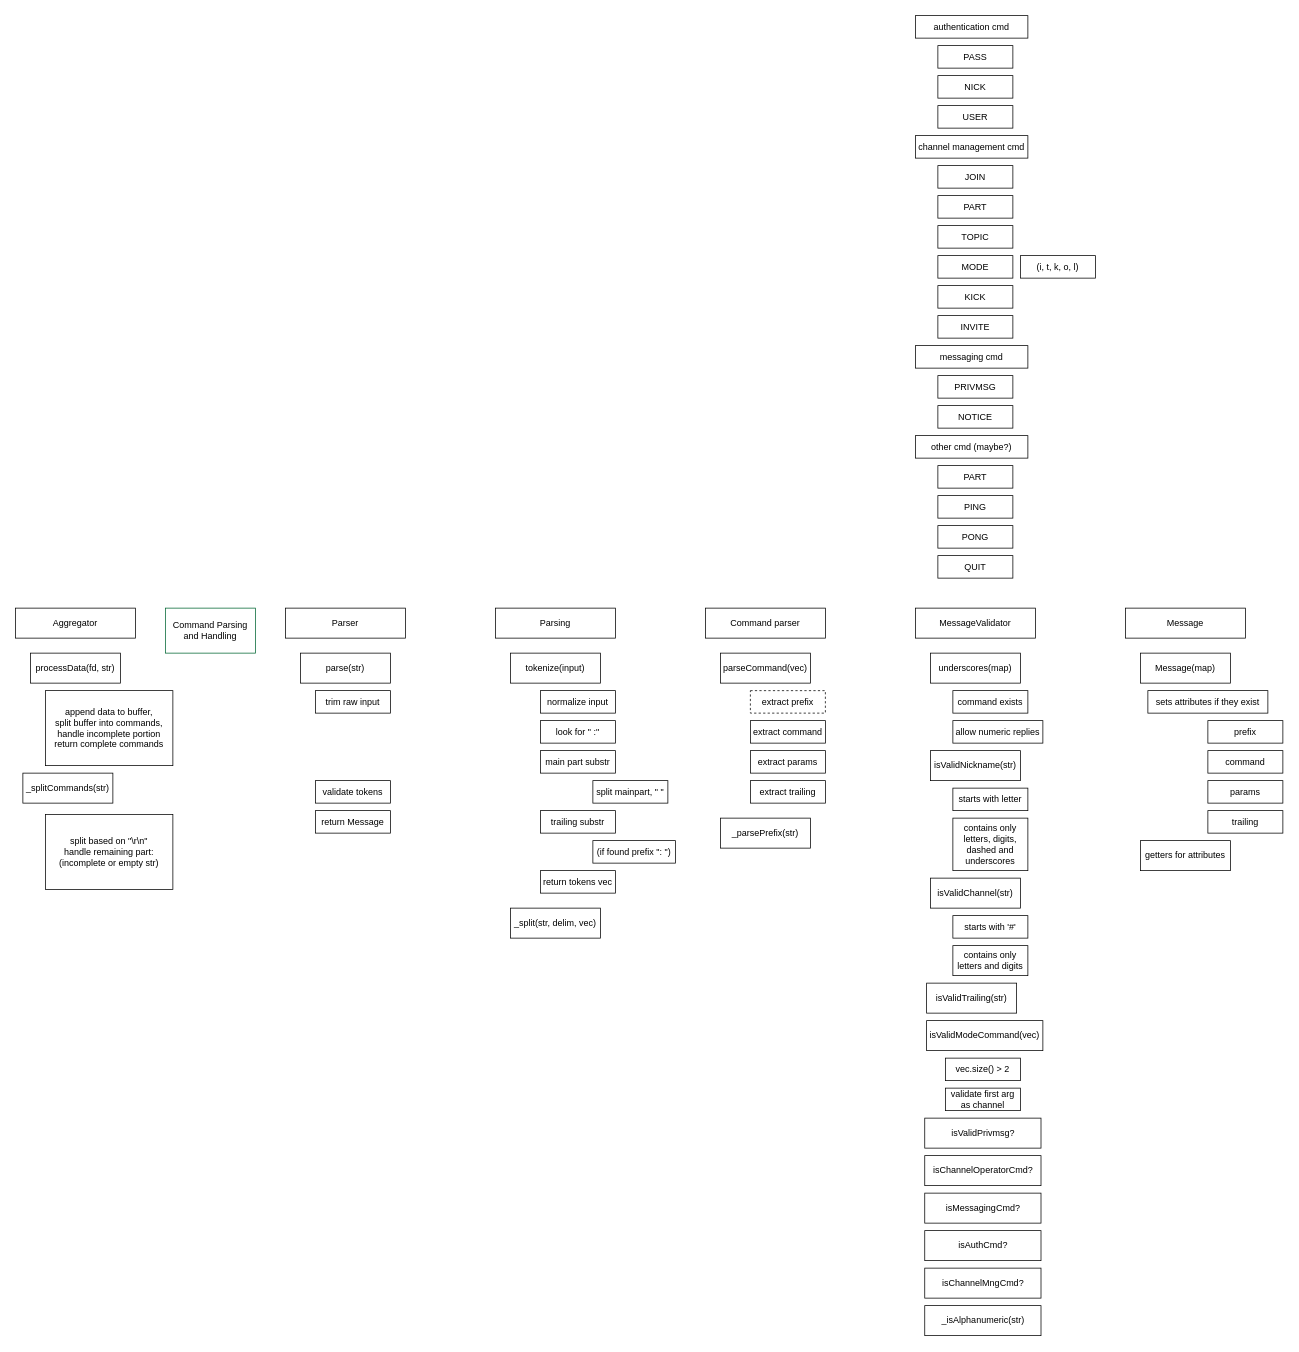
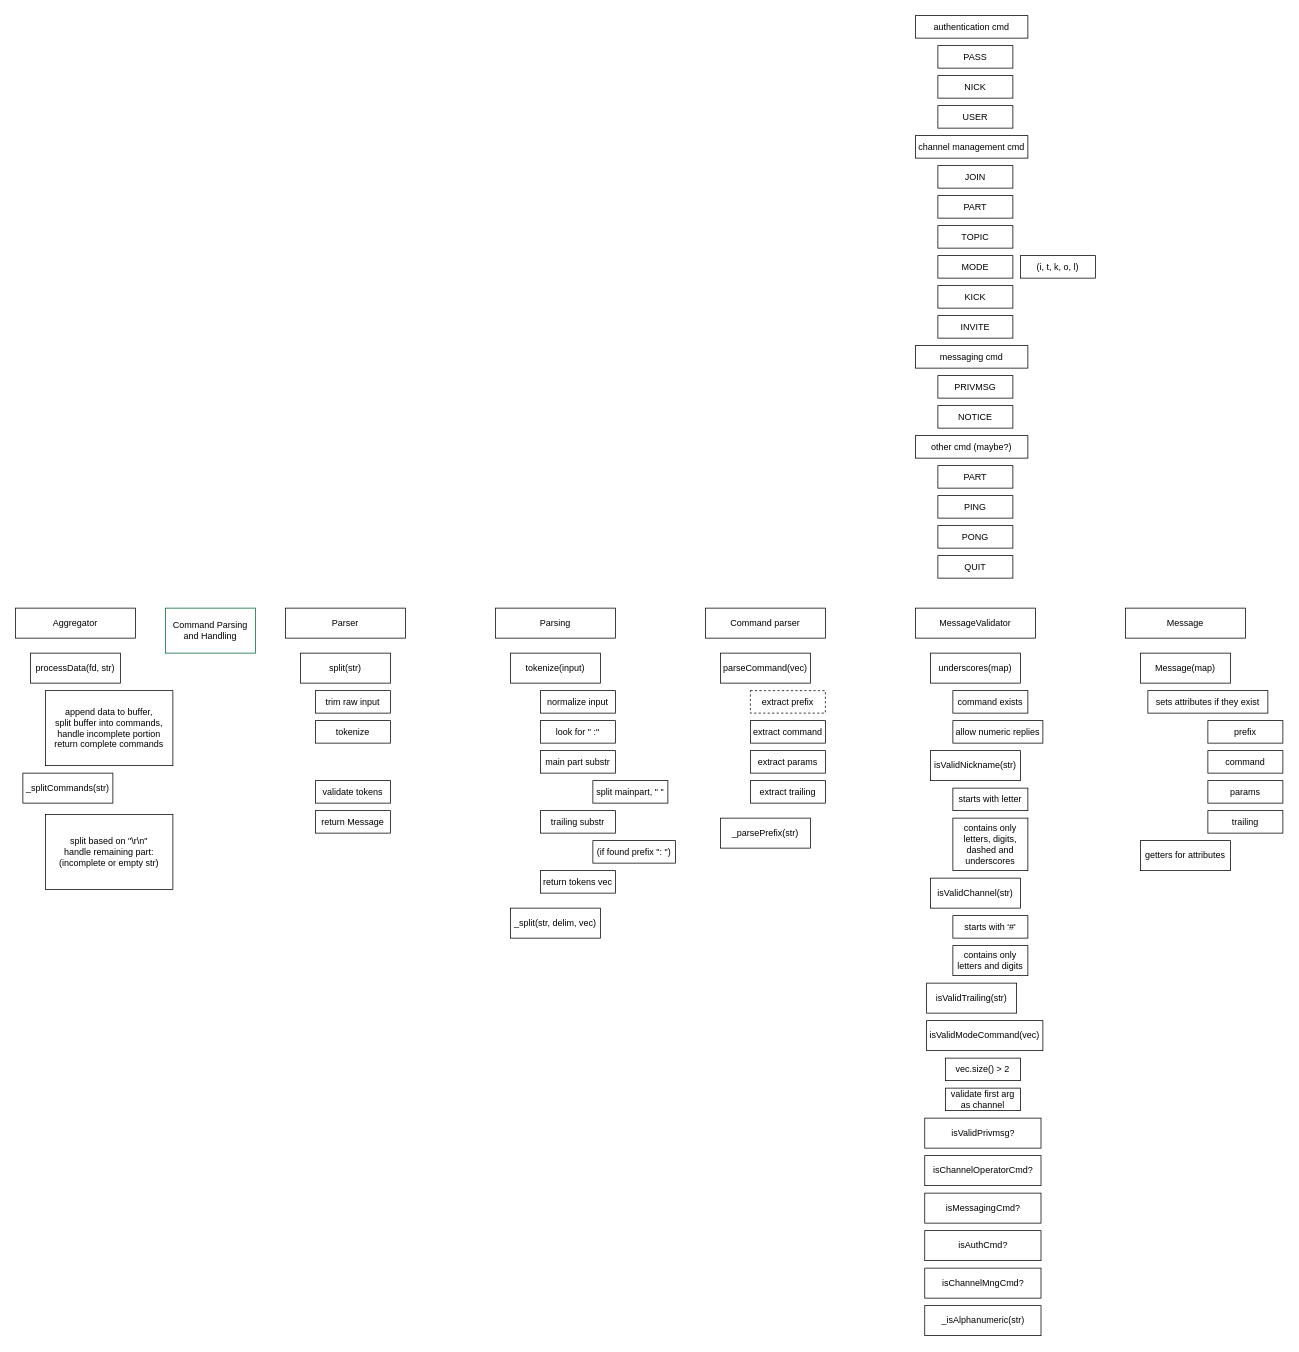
(345, 668) -> (345, 668)
none -> (353, 732)
